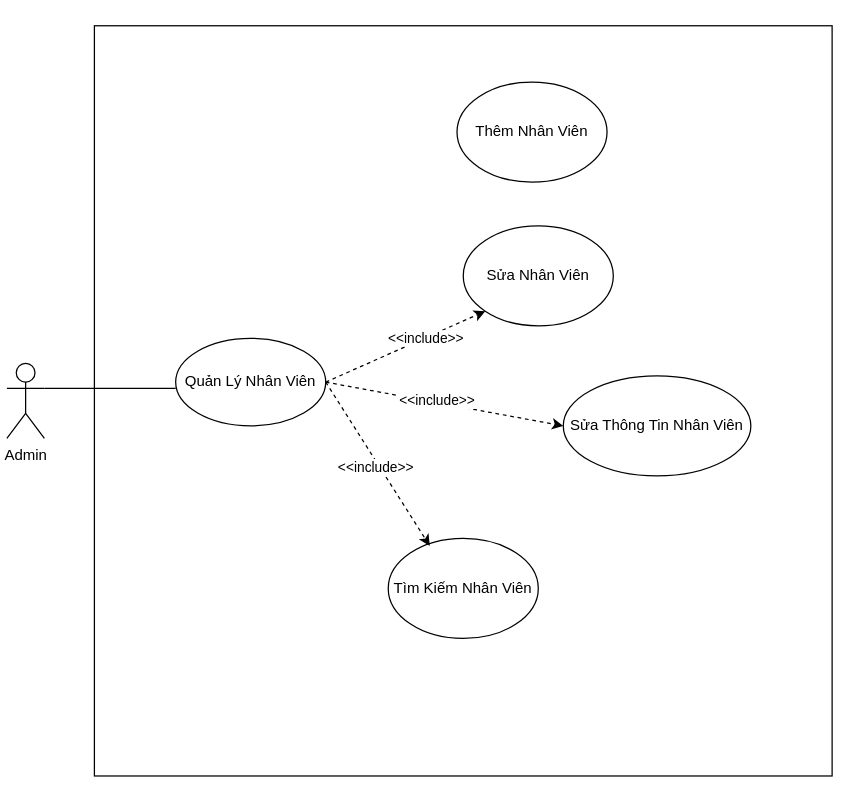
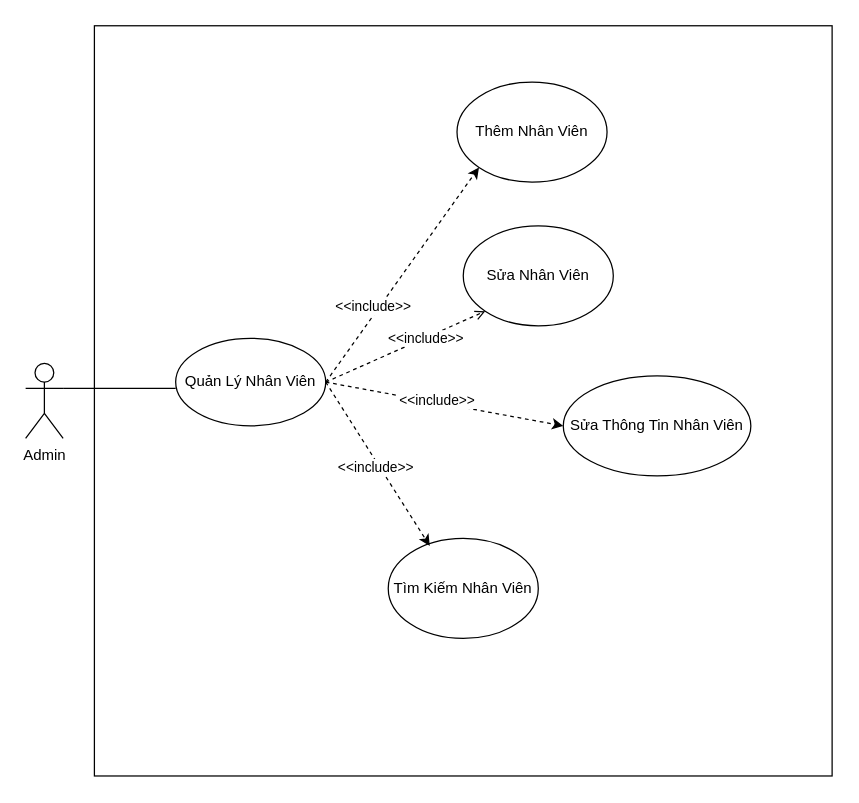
none -> (401, 276)
(476, 315) -> (479, 314)
(26, 401) -> (44, 401)
